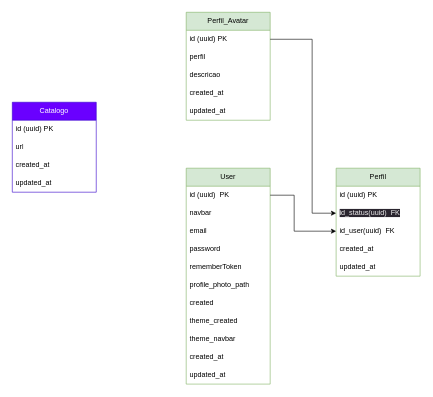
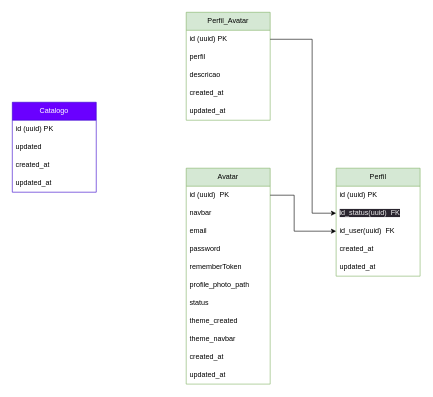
(21, 147) -> (30, 147)
(228, 177) -> (228, 177)
(204, 303) -> (202, 303)
